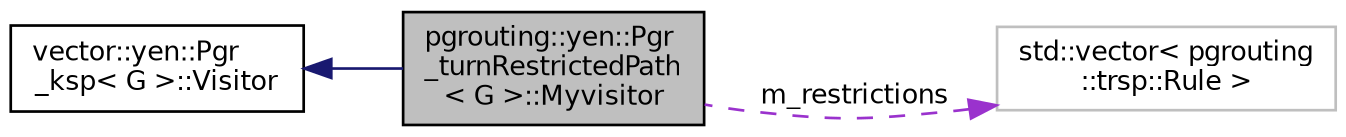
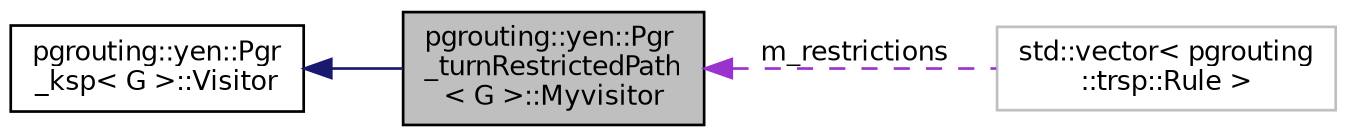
(157, 69) -> (157, 69)
(837, 118) -> (864, 69)
